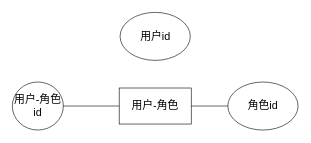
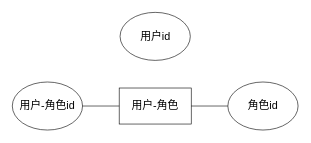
(38, 106) -> (47, 106)
